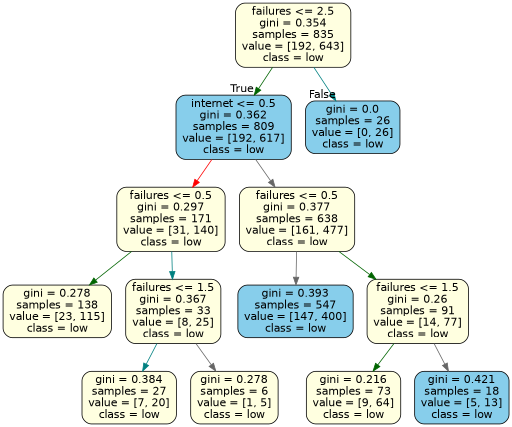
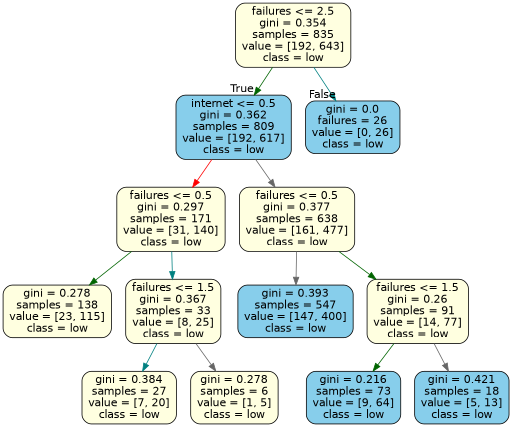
(353, 127) -> (353, 127)
(354, 398) -> (354, 398)
